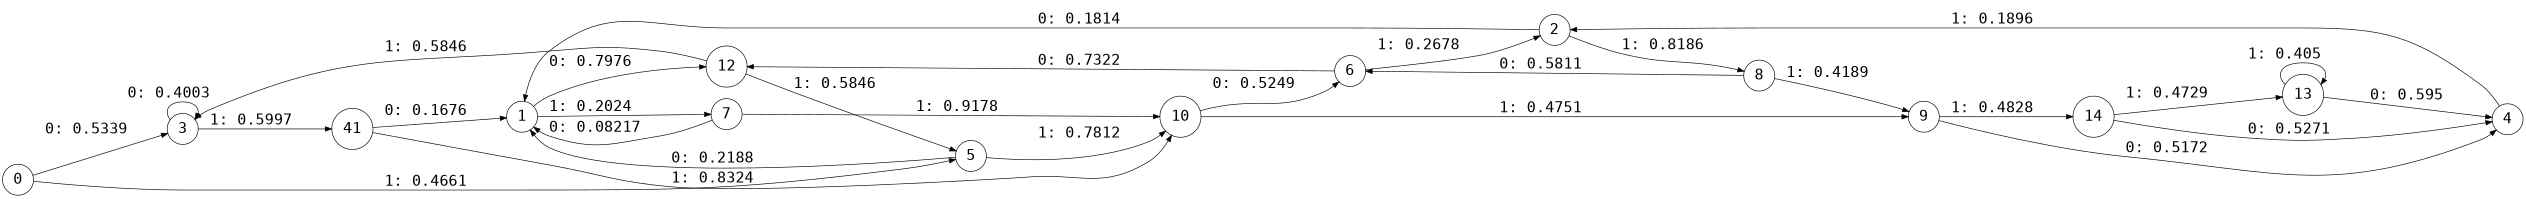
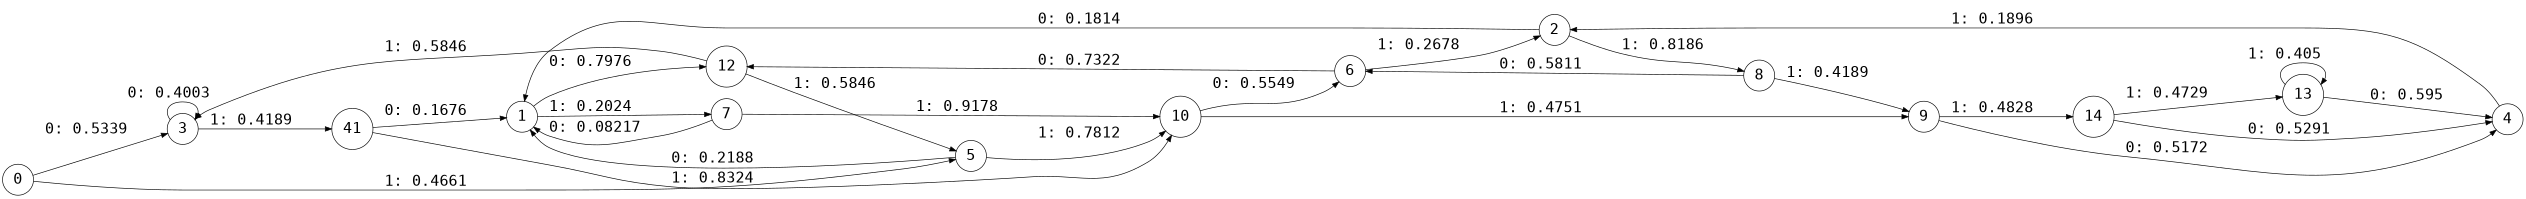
(1268, 84) -> (1268, 84)
(265, 121) -> (265, 121)
(2303, 130) -> (2303, 130)
